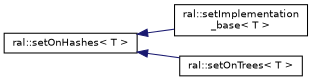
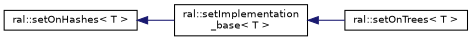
(164, 56) -> (332, 20)
